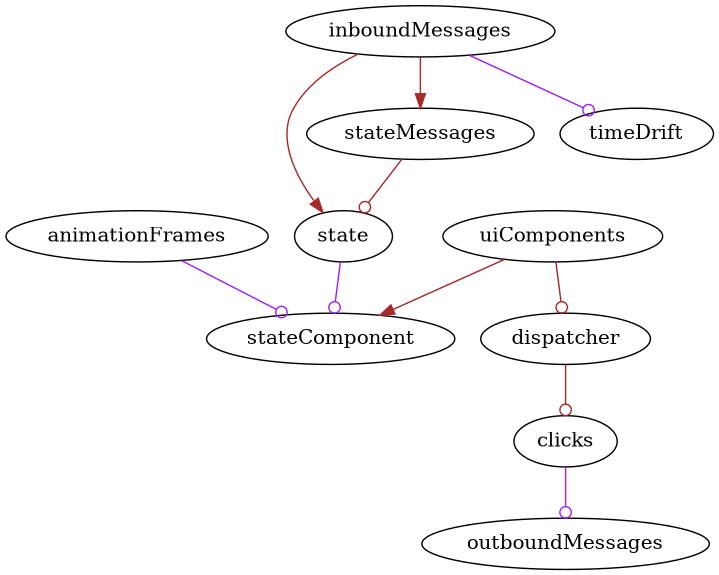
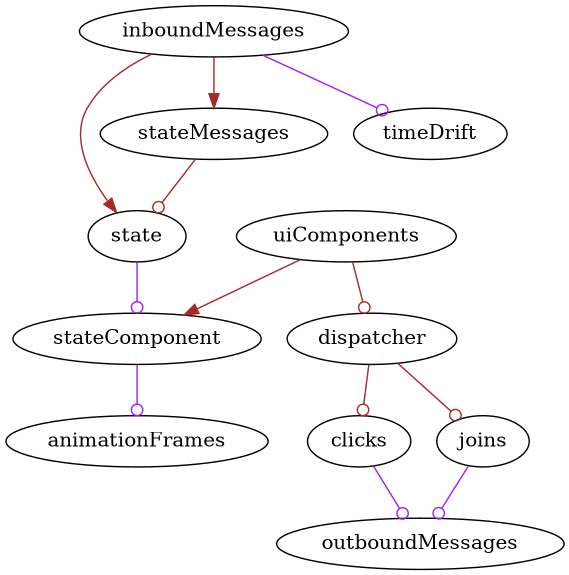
(229, 285) -> (137, 384)
none -> (483, 441)
